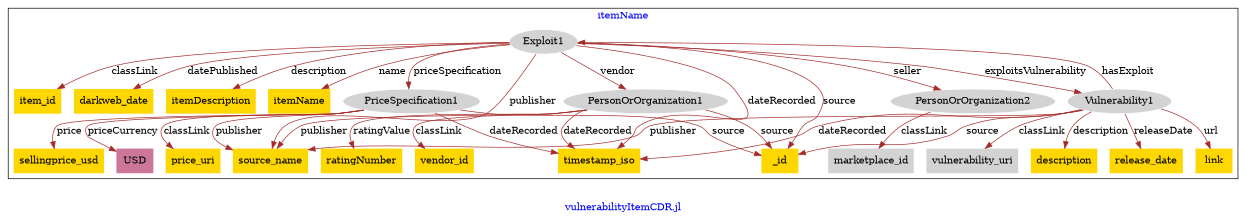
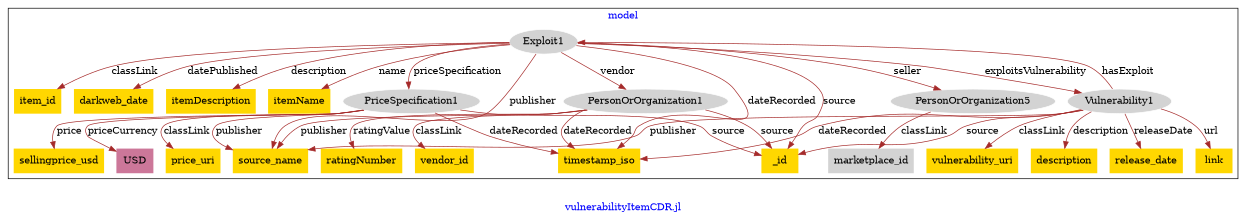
(623, 16) -> (623, 16)
(973, 101) -> (973, 101)
(972, 161) -> (972, 161)
